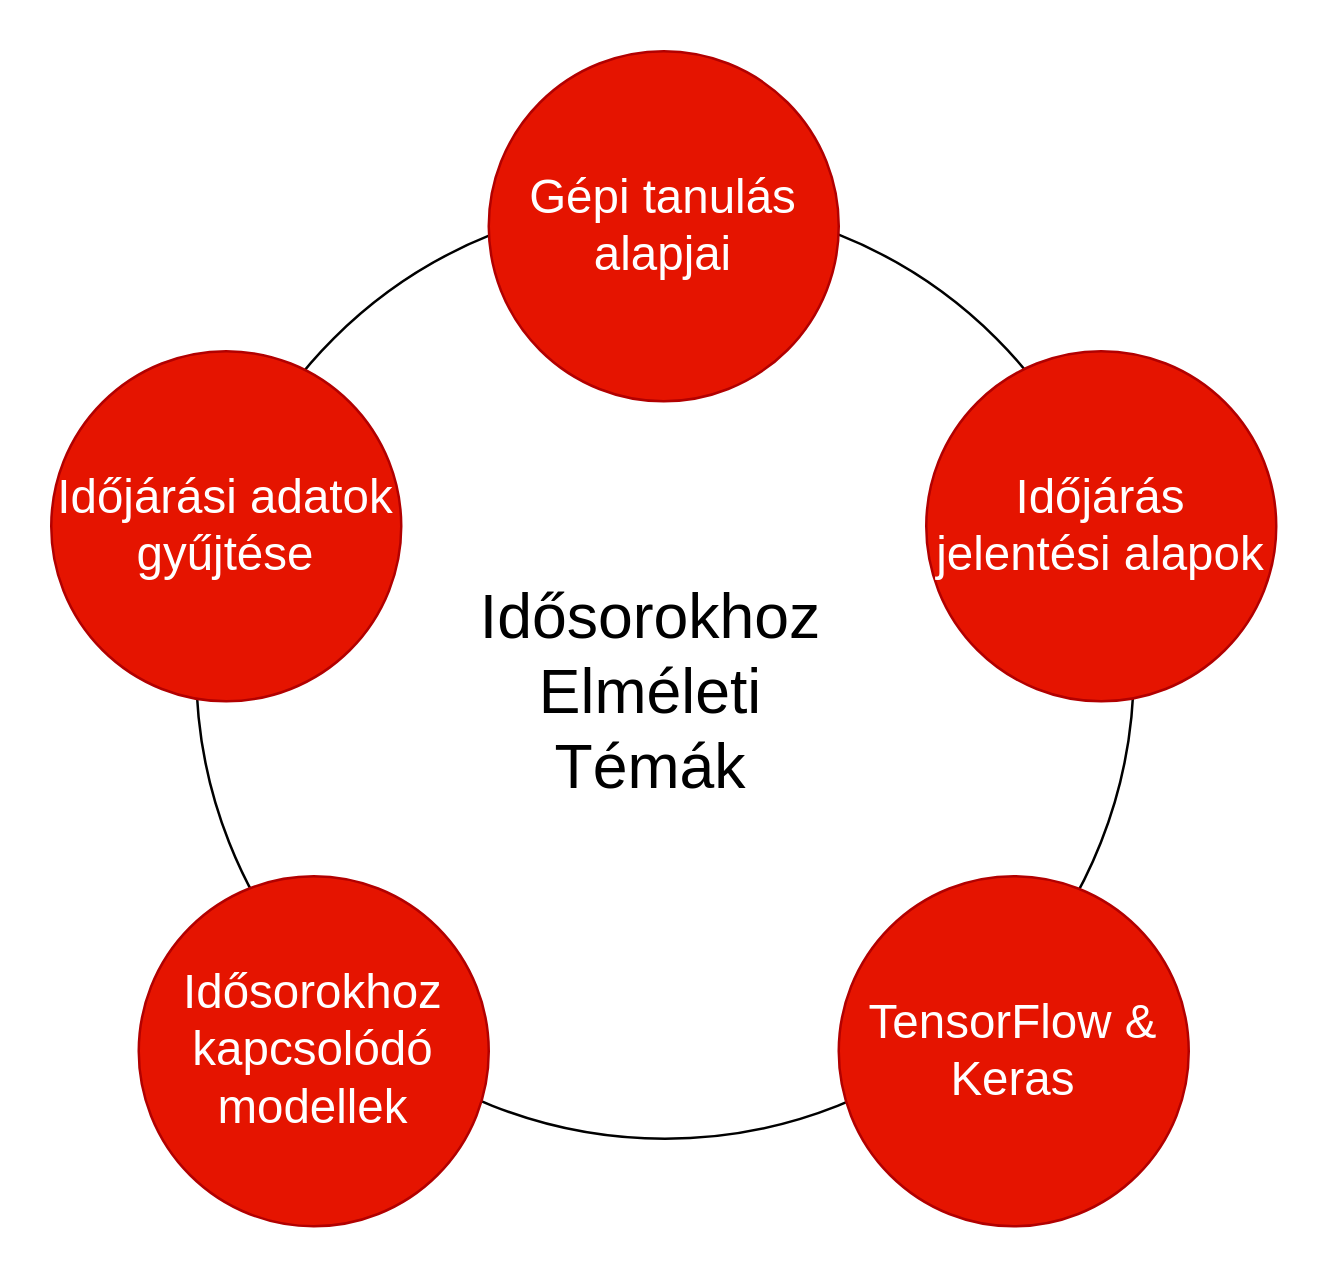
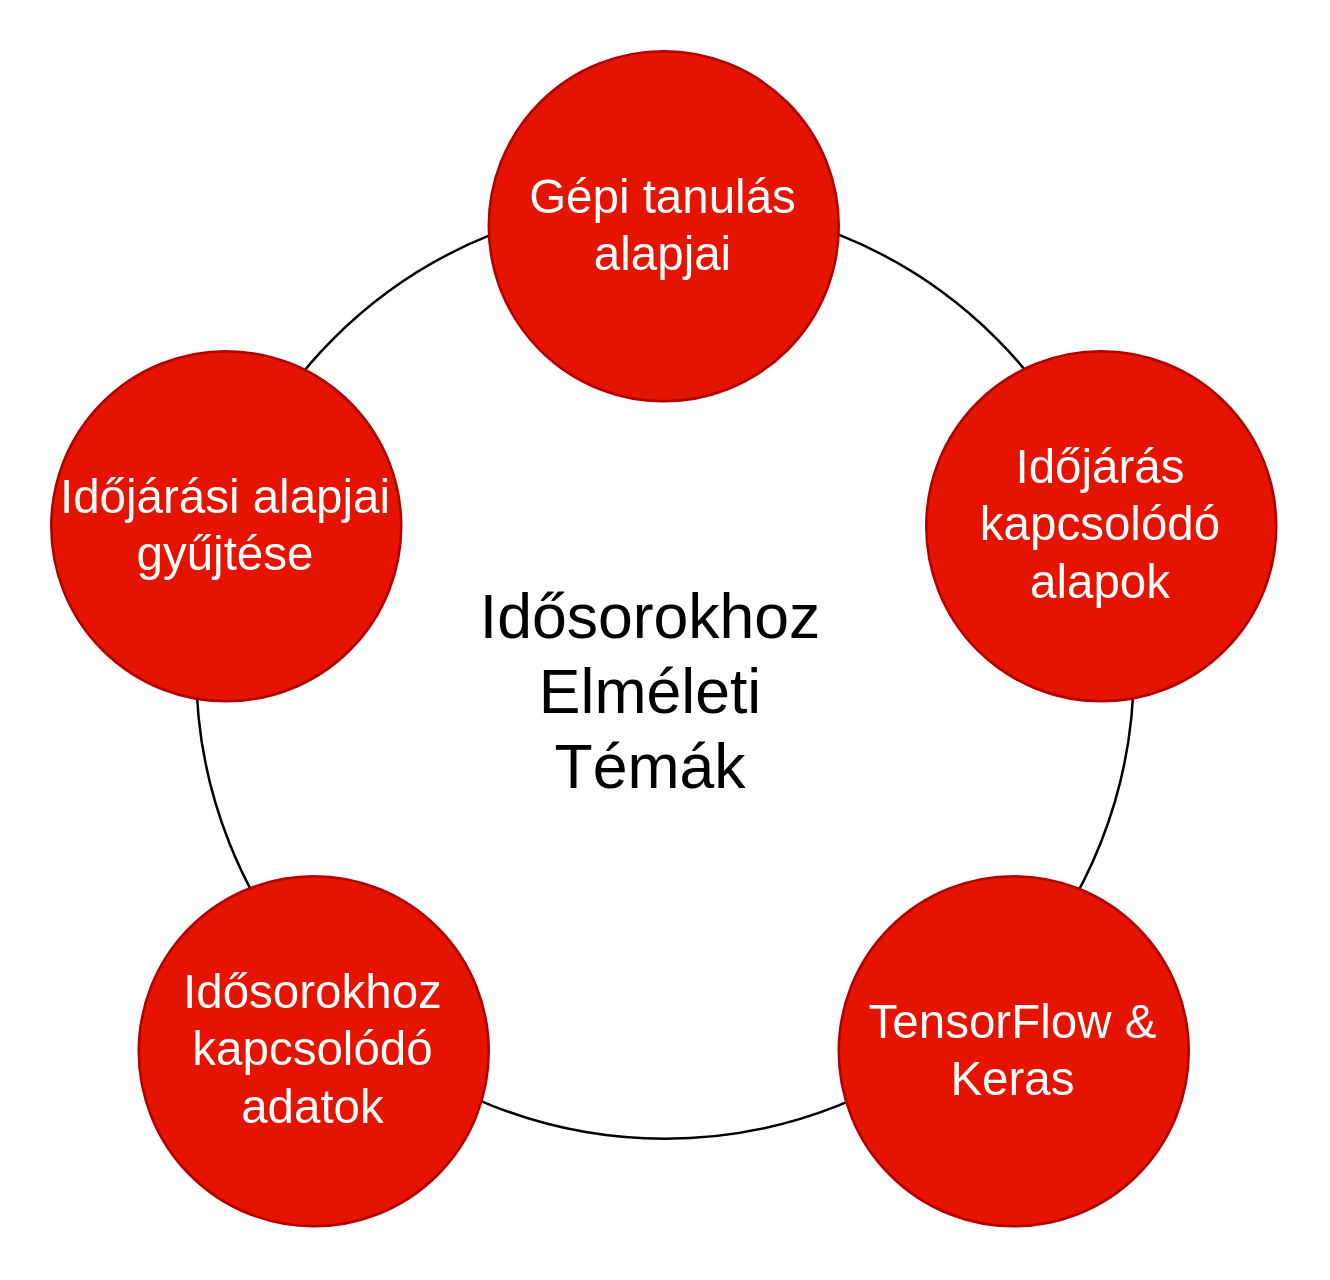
(226, 526) -> (226, 526)
(1101, 526) -> (1101, 526)
(314, 1051) -> (314, 1051)
